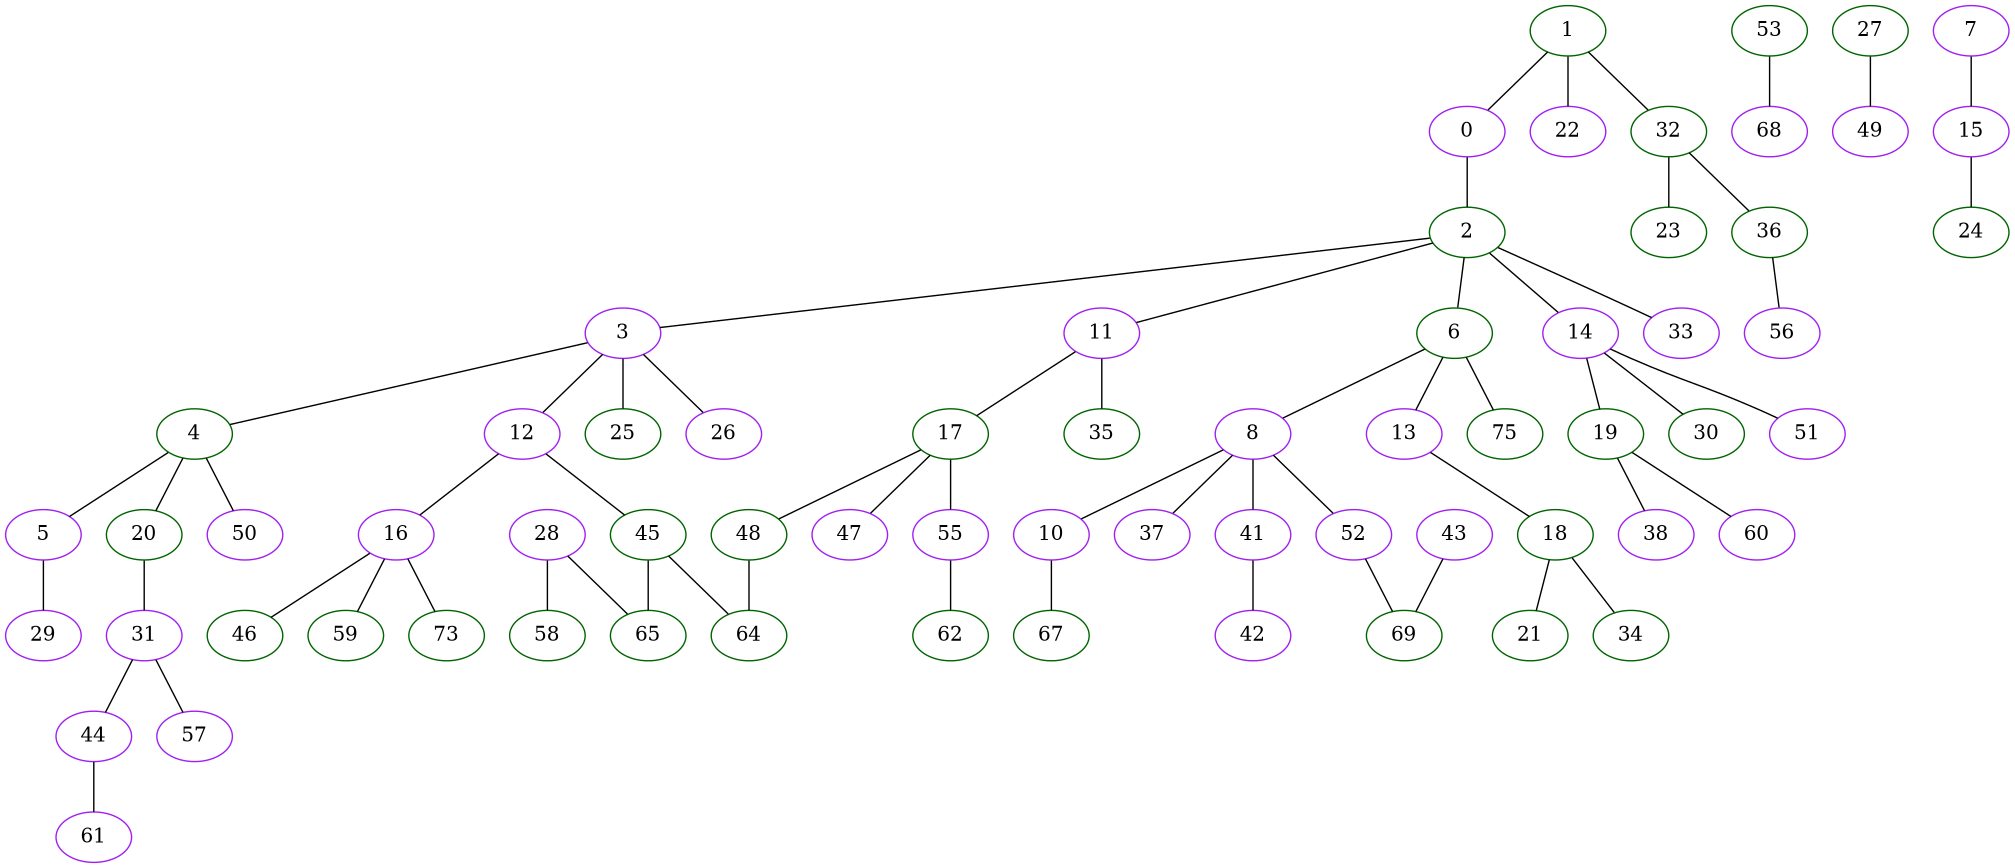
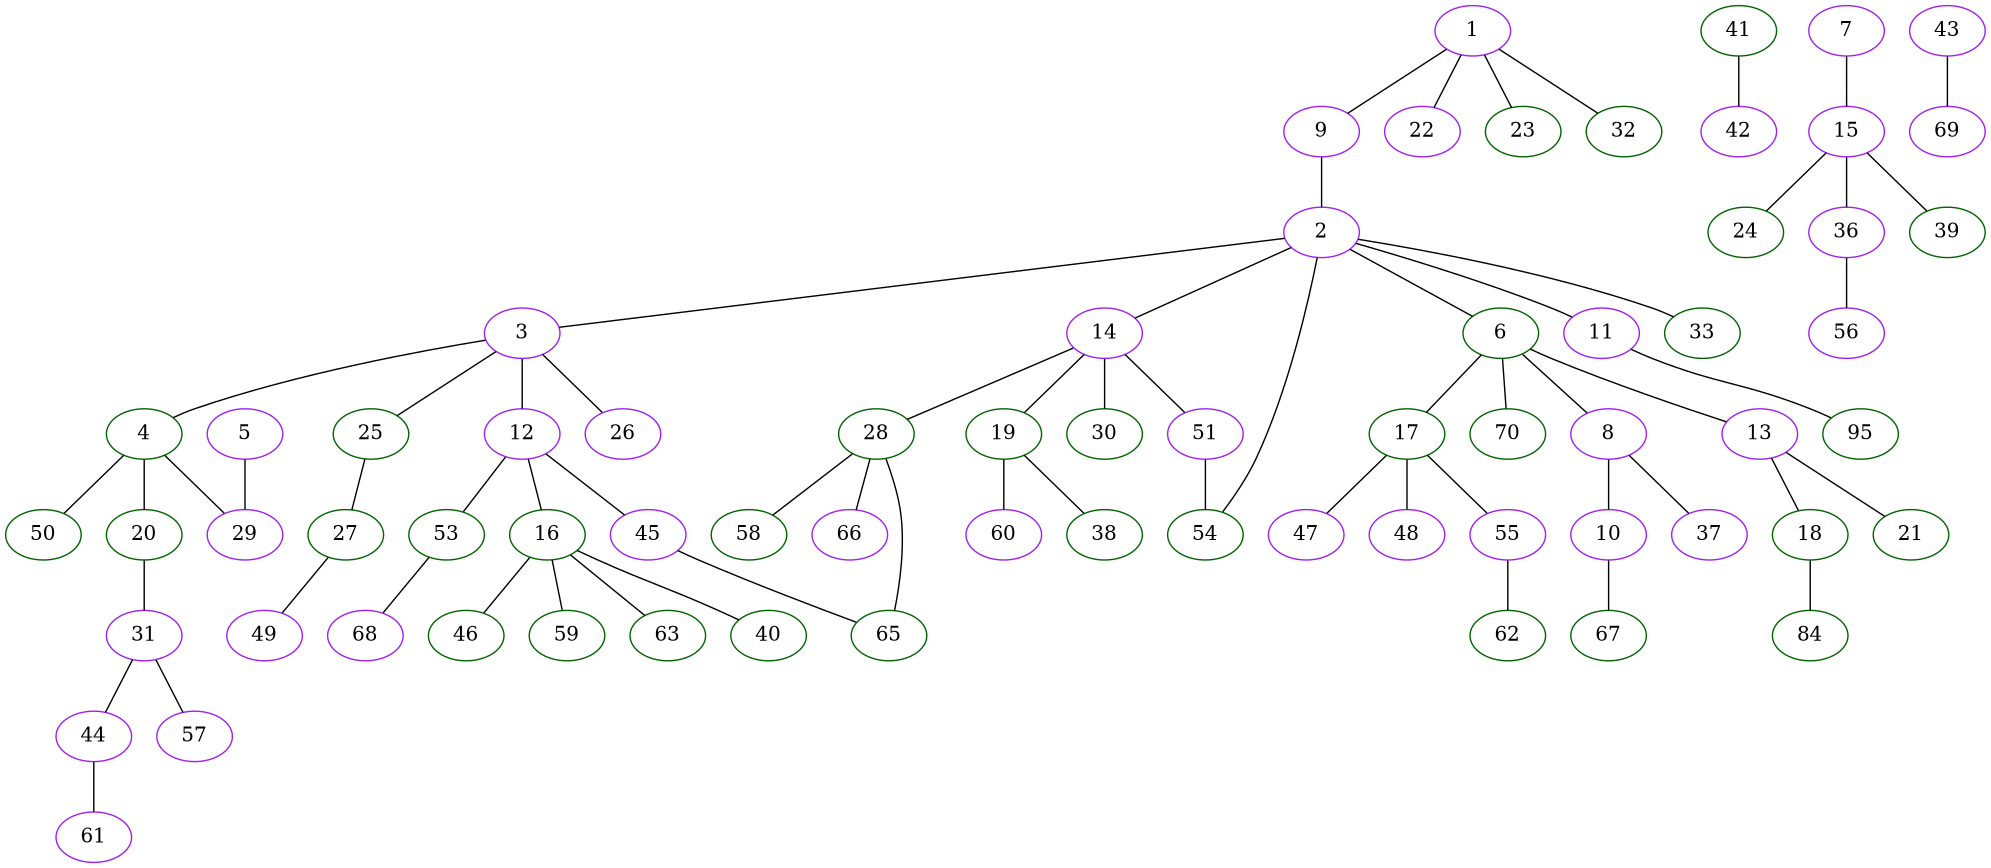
(1568, 31) -> (1473, 31)
(1467, 132) -> (1322, 132)
(1669, 182) -> (1498, 81)
(1719, 182) -> (1847, 182)
(1467, 232) -> (1322, 232)
(1770, 232) -> (1847, 232)
none -> (1947, 232)
(1681, 333) -> (1702, 333)
none -> (990, 384)
(1026, 384) -> (1454, 384)
(1102, 434) -> (1861, 434)
(1505, 434) -> (1508, 434)
(119, 484) -> (194, 484)
none -> (484, 484)
none -> (358, 485)
(1253, 485) -> none
(245, 535) -> (43, 535)
(396, 535) -> (547, 535)
(547, 535) -> (876, 434)
(648, 535) -> (648, 535)
(749, 535) -> (1407, 535)
none -> (850, 535)
none -> (1205, 535)
(1253, 535) -> (1739, 31)
(1354, 535) -> none
(1656, 535) -> (1105, 535)
(1543, 585) -> (1836, 484)
(447, 636) -> (668, 636)
(749, 636) -> none
none -> (769, 636)
(1404, 636) -> (1947, 132)
(1631, 636) -> (1810, 636)
